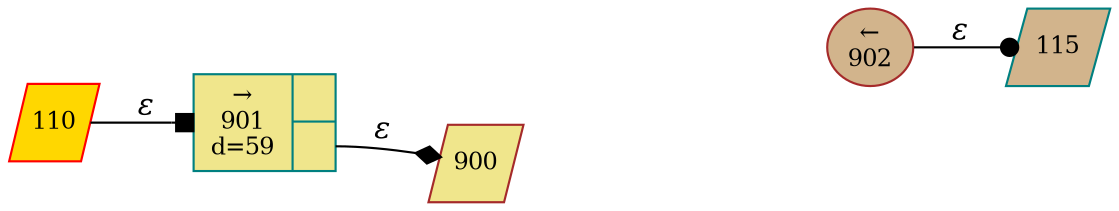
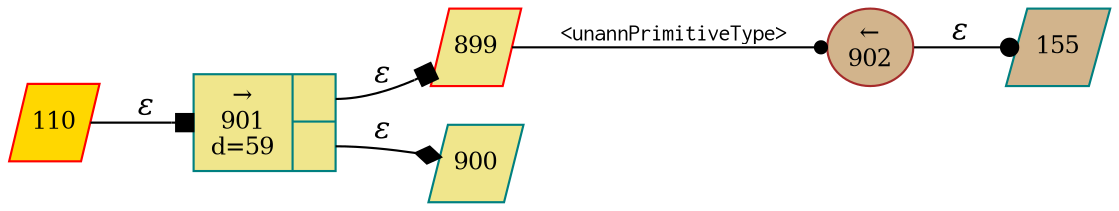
none -> (476, 47)
(1058, 47) -> (1058, 47)
(476, 164) -> (476, 164)
